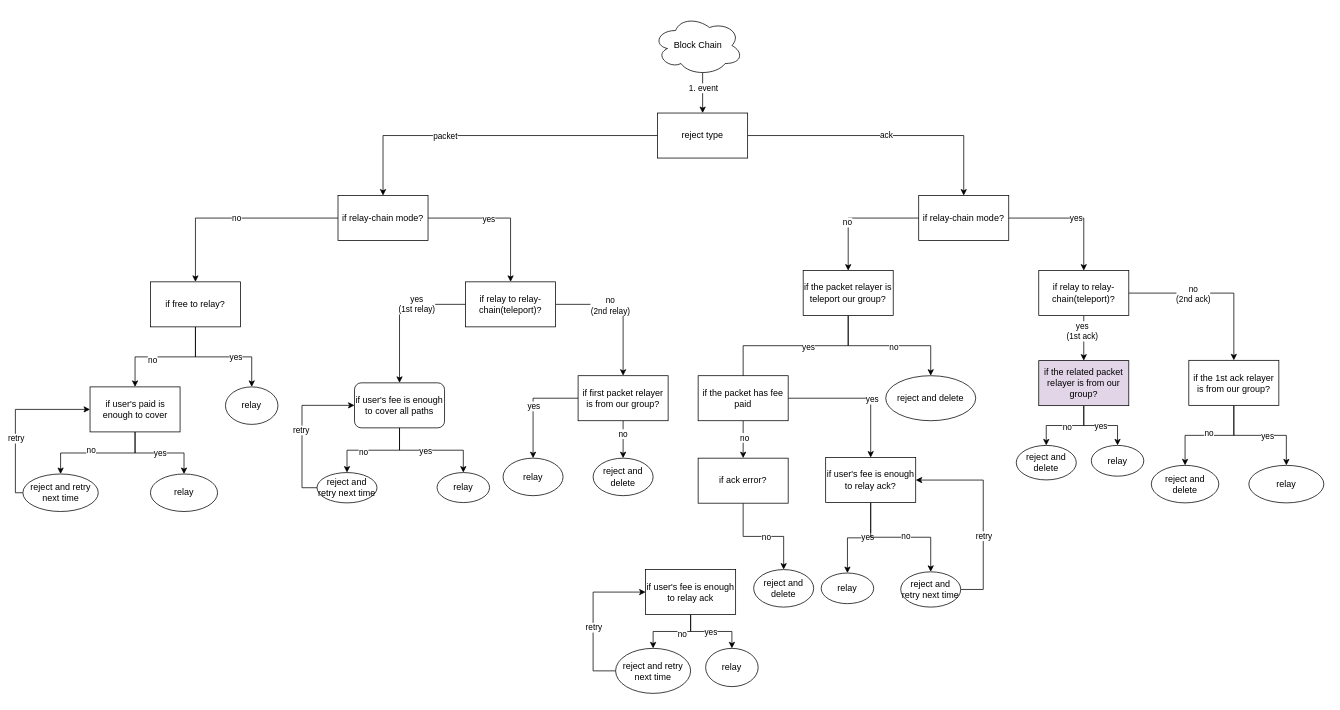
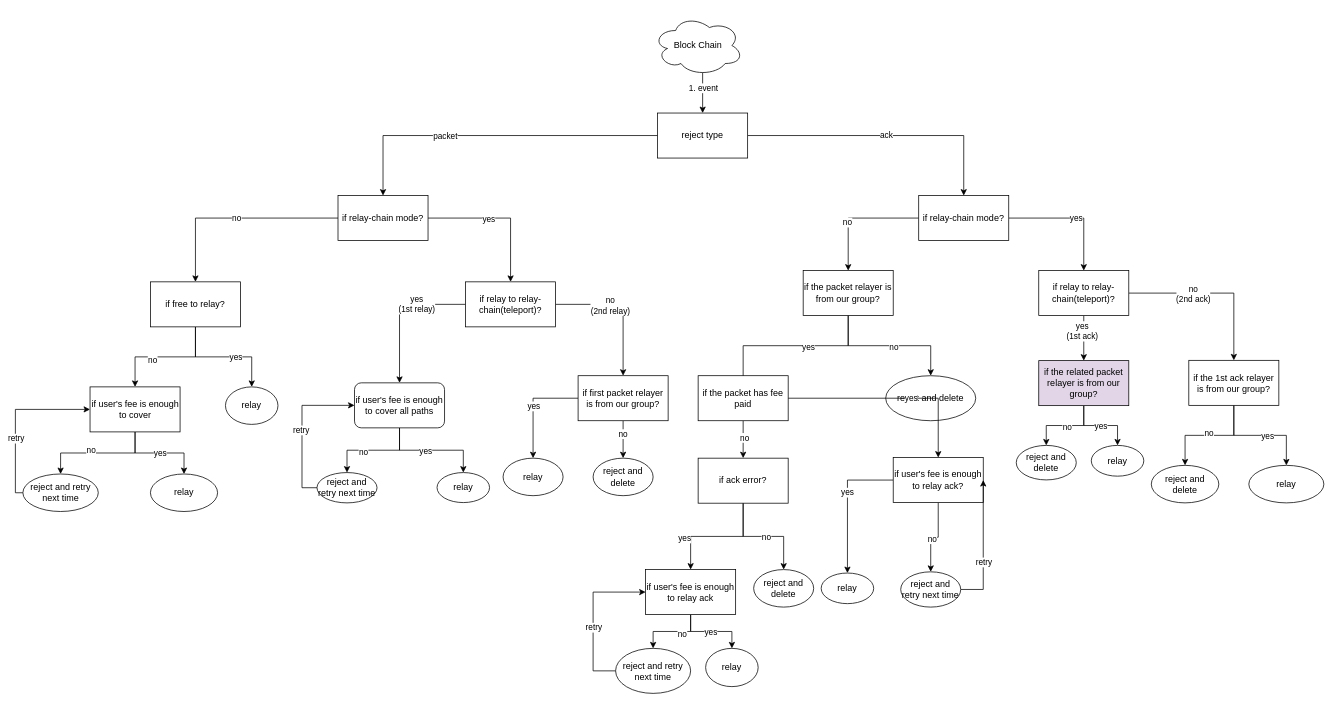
(848, 293) -> (848, 293)
(135, 409) -> (135, 409)
(870, 480) -> (938, 480)
none -> (701, 536)
